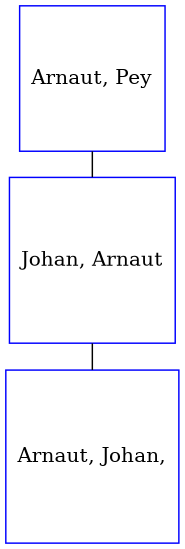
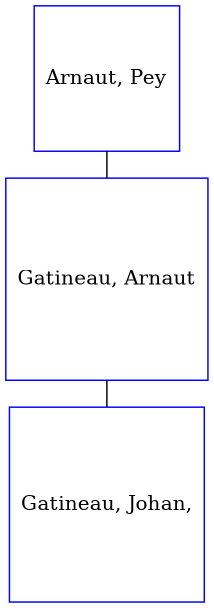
(92, 260) -> (107, 279)
(92, 457) -> (107, 505)
